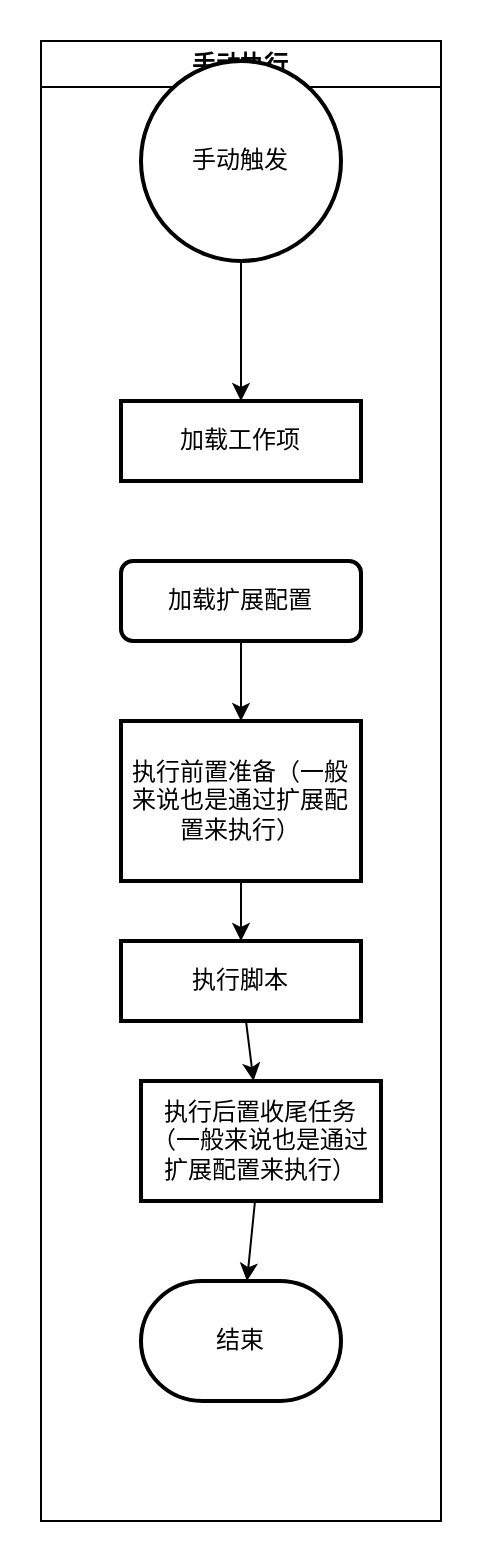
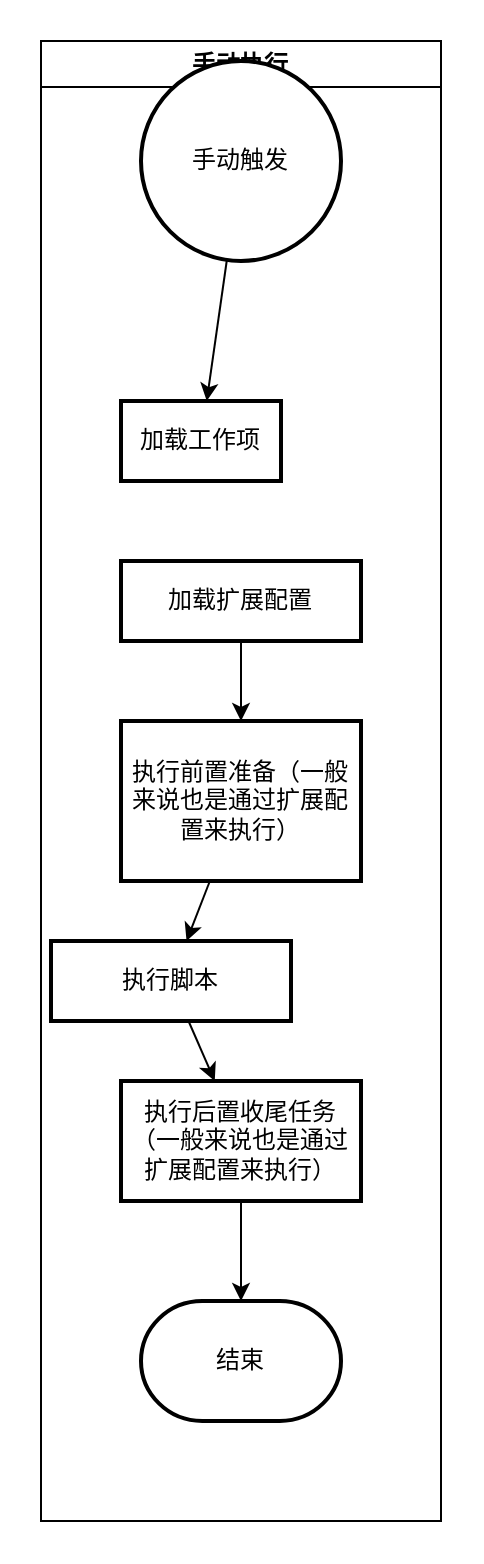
(241, 441) -> (201, 441)
(241, 601) -> (241, 601)
(241, 981) -> (171, 981)
(261, 1141) -> (241, 1141)
(241, 1341) -> (241, 1361)
